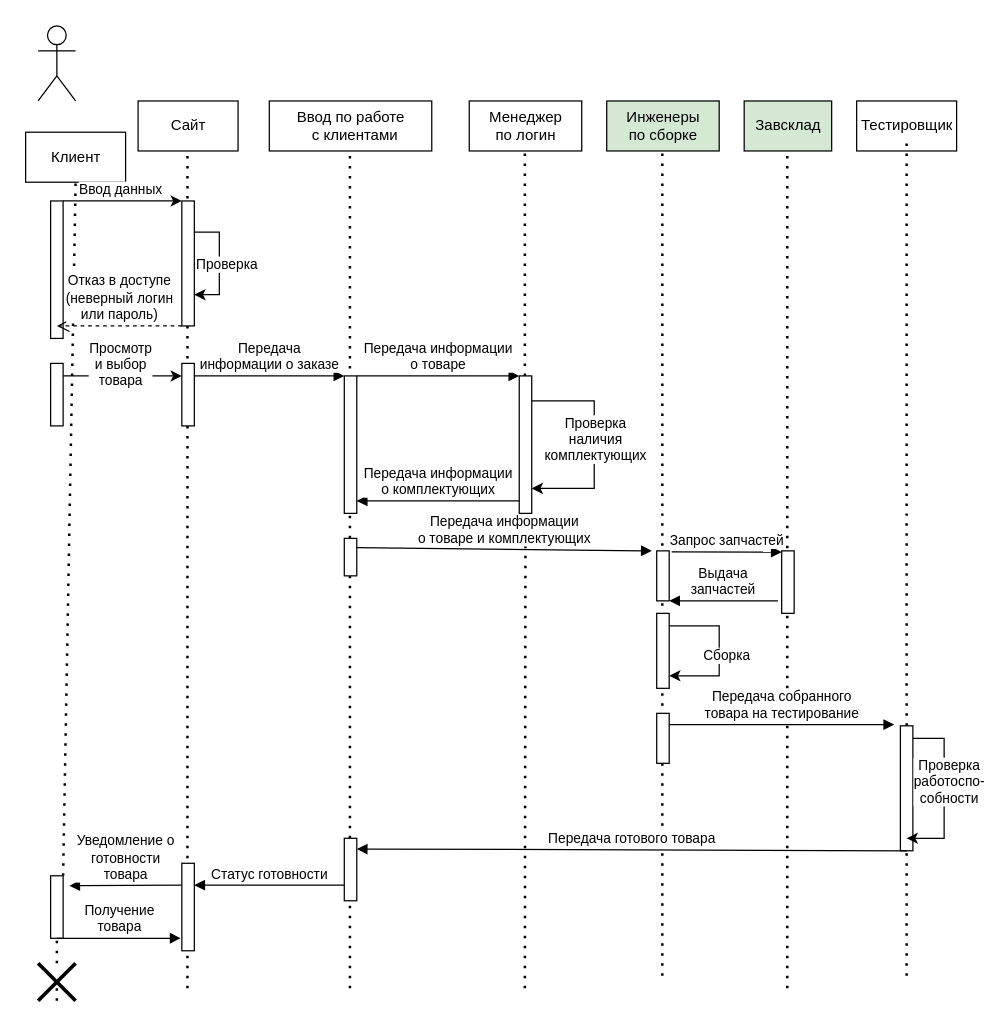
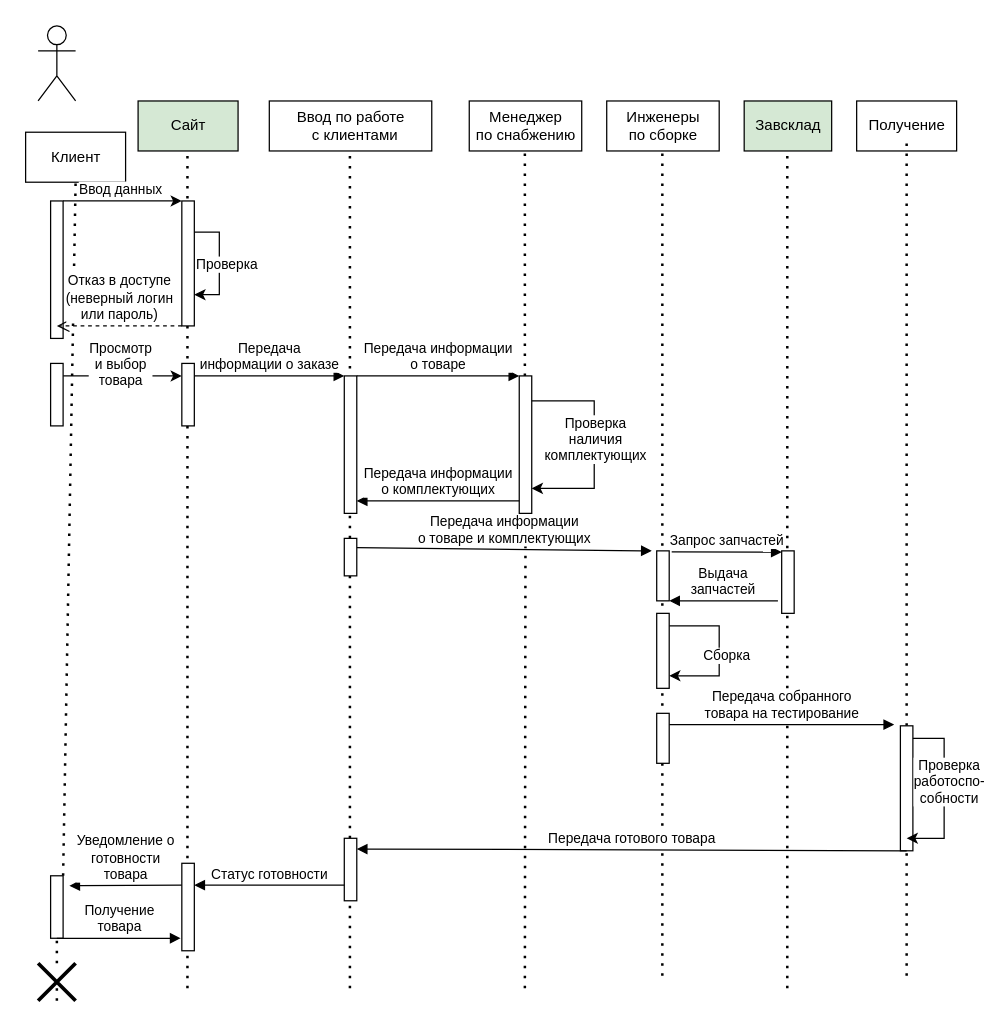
(188, 126) -> (188, 126)
(526, 126) -> (526, 126)
(663, 126) -> (663, 126)
(908, 126) -> (908, 126)
